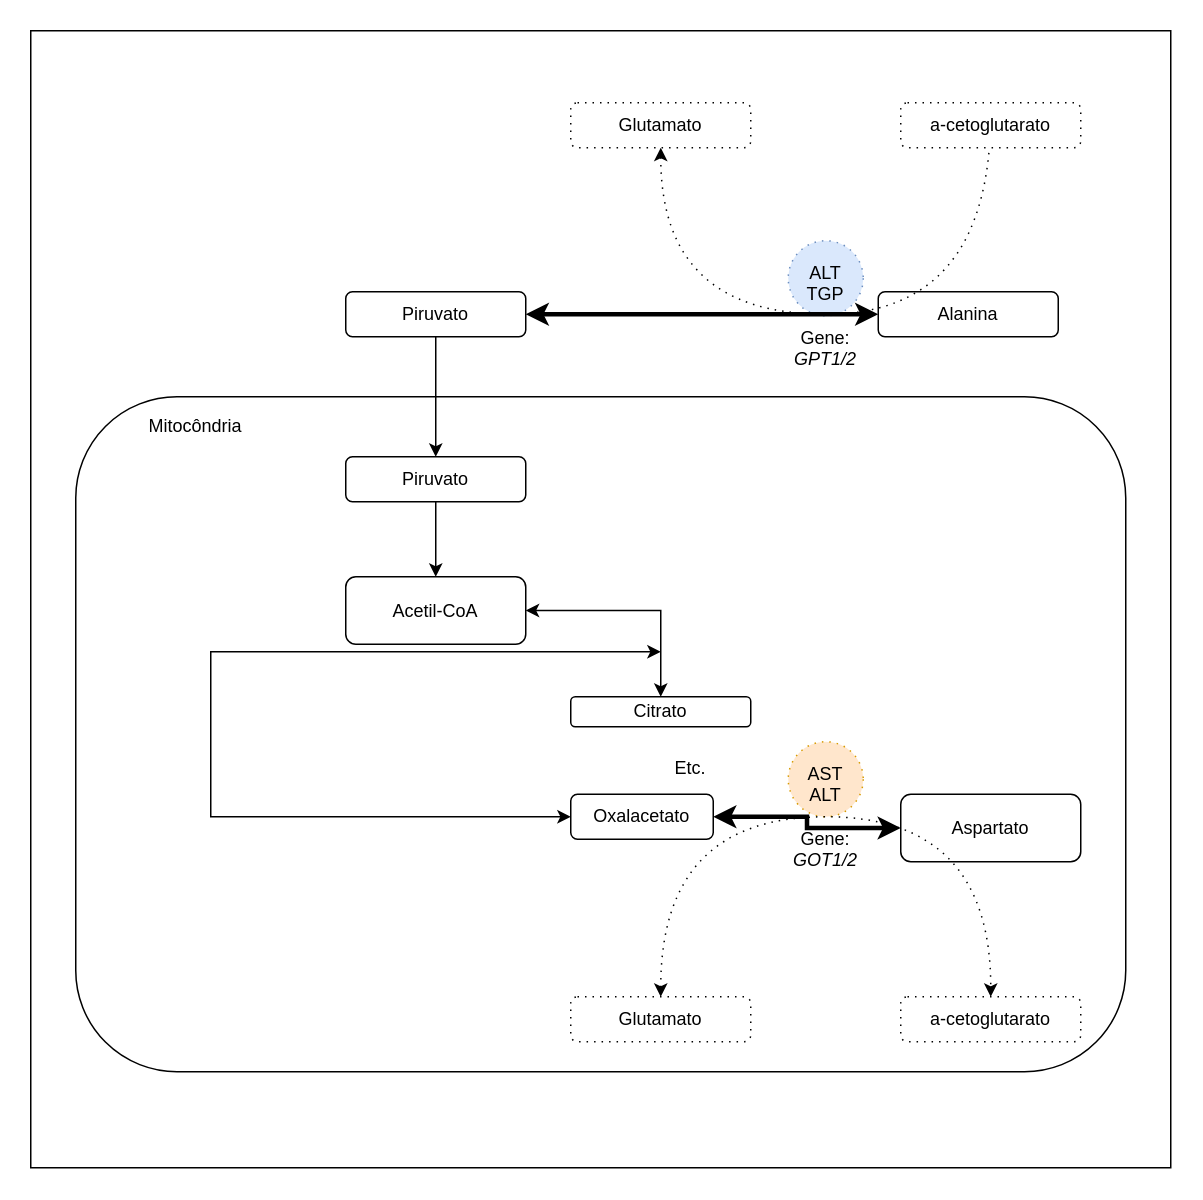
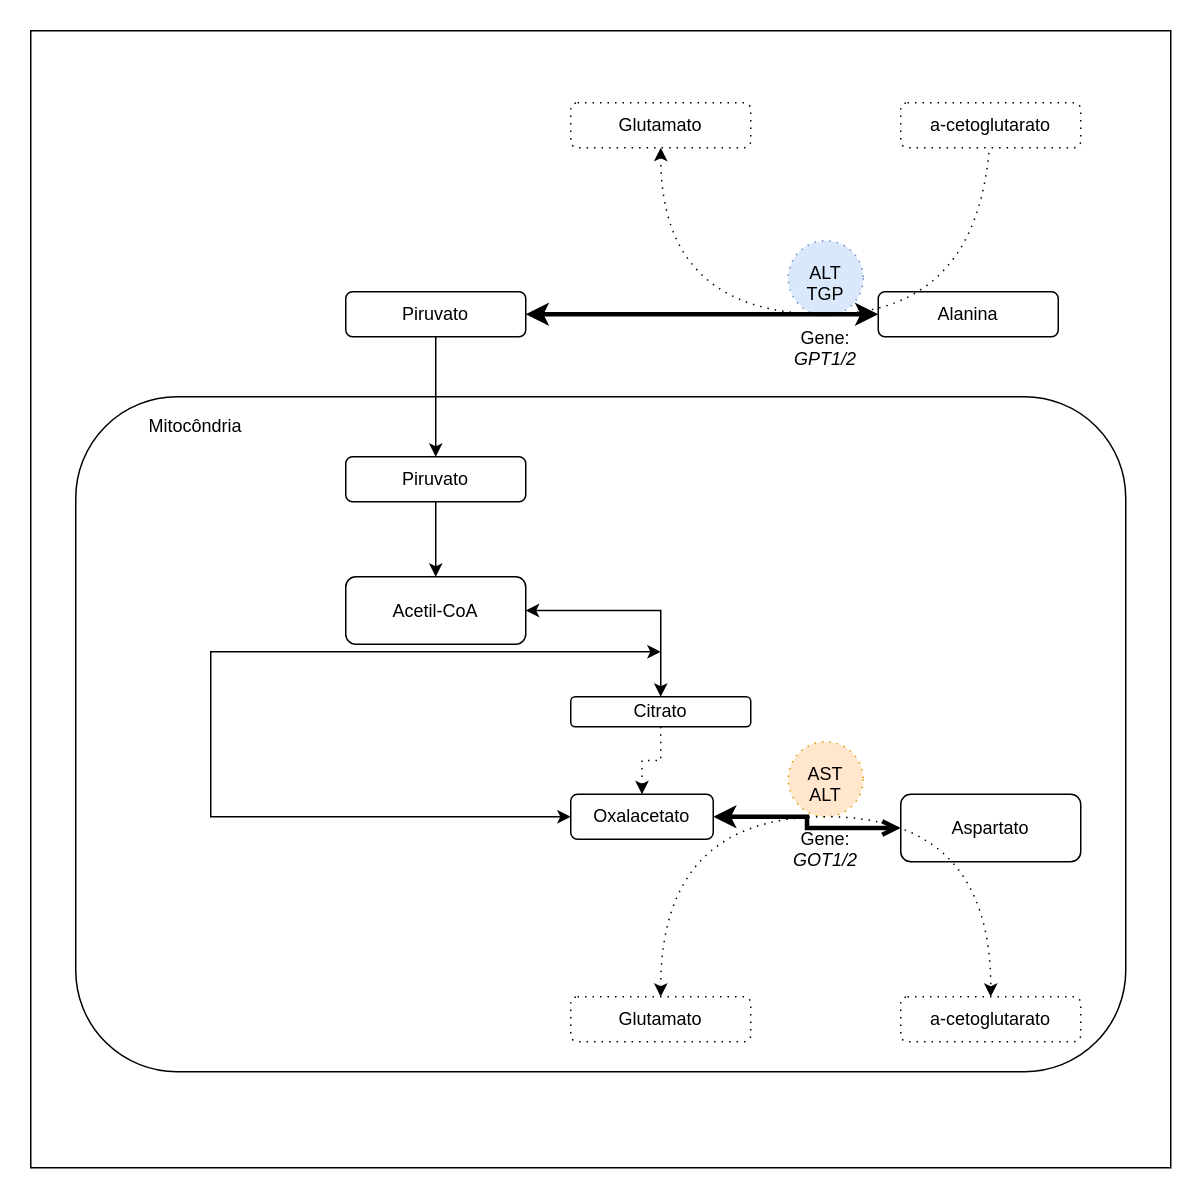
none -> (653, 761)
(691, 768) -> none
(883, 828) -> (883, 828)
